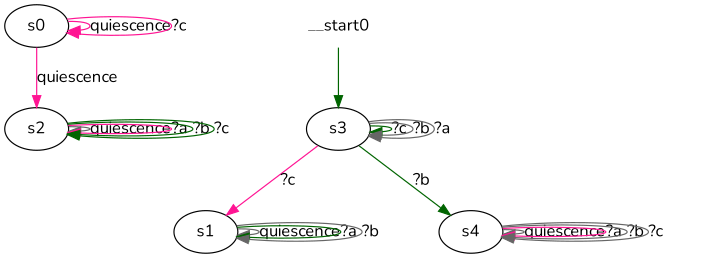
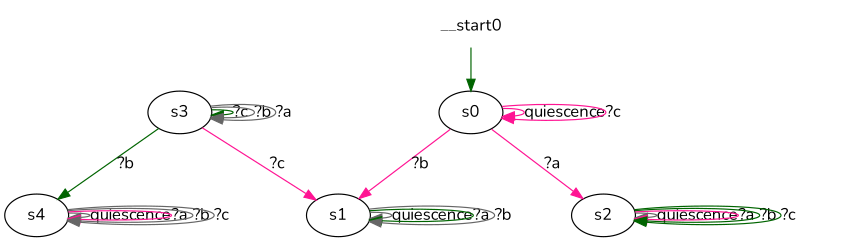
(338, 72) -> (471, 63)
(78, 78) -> (553, 164)
none -> (409, 160)
